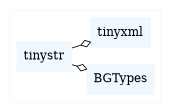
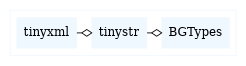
(76, 47) -> (79, 33)
